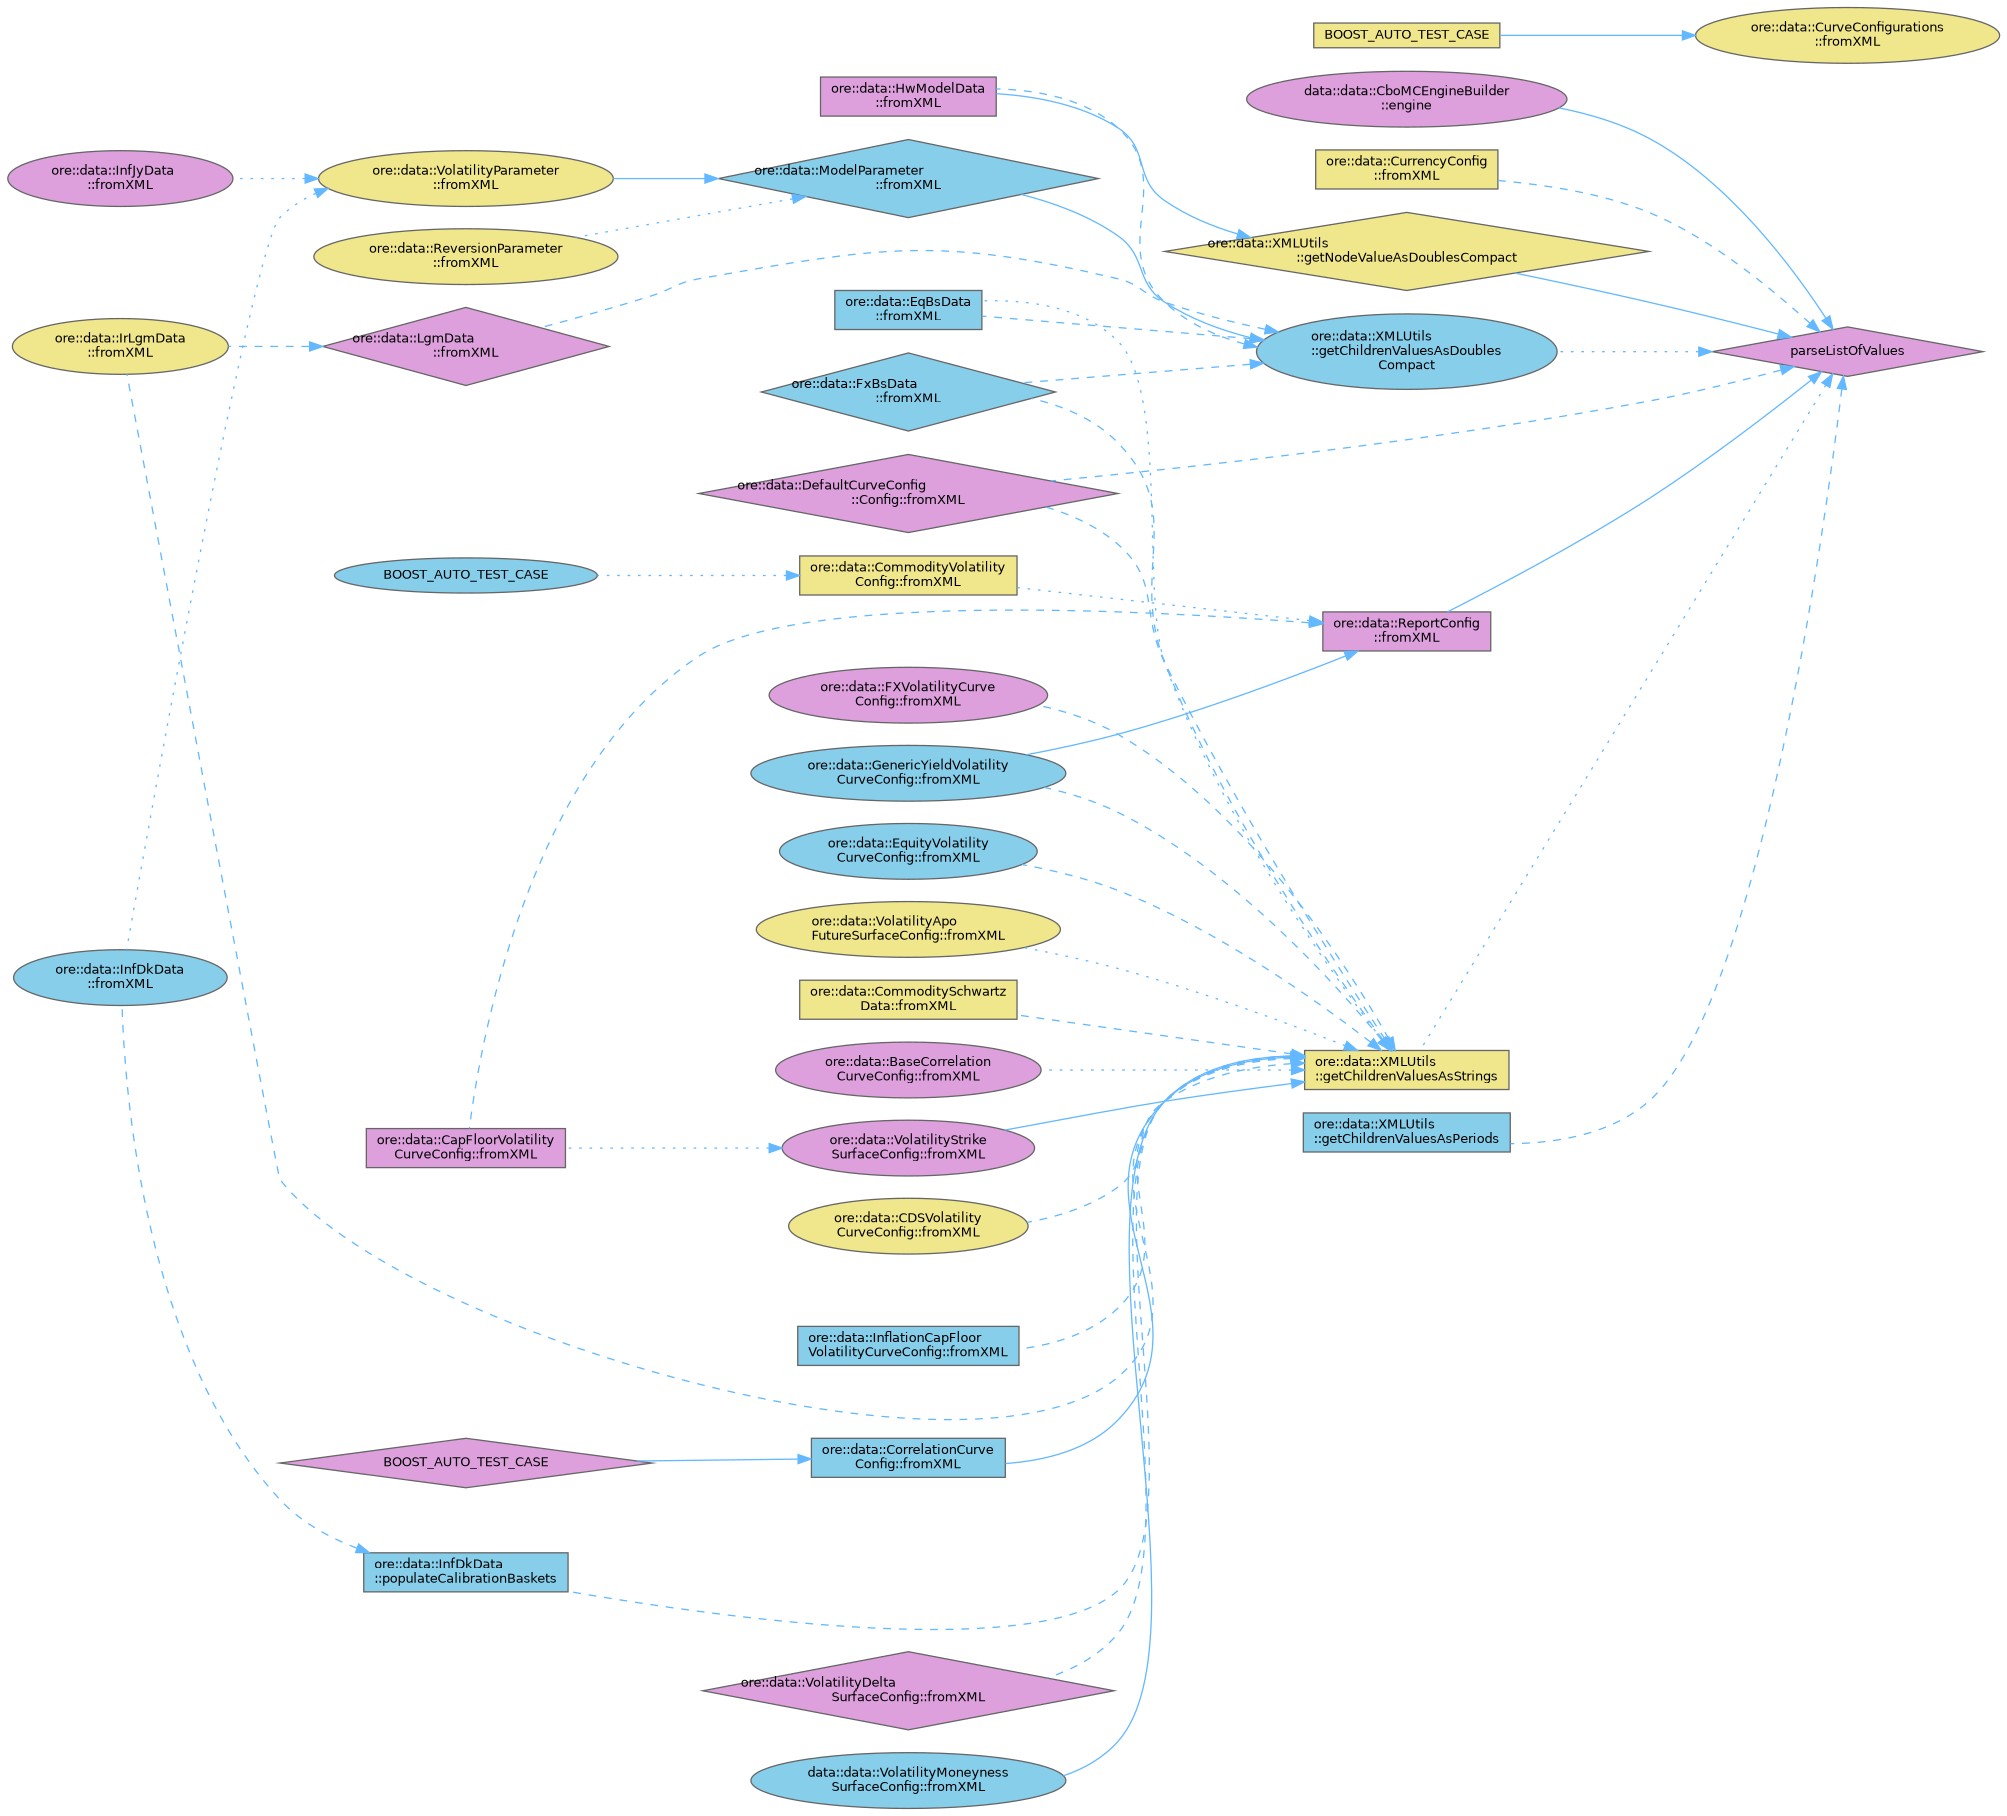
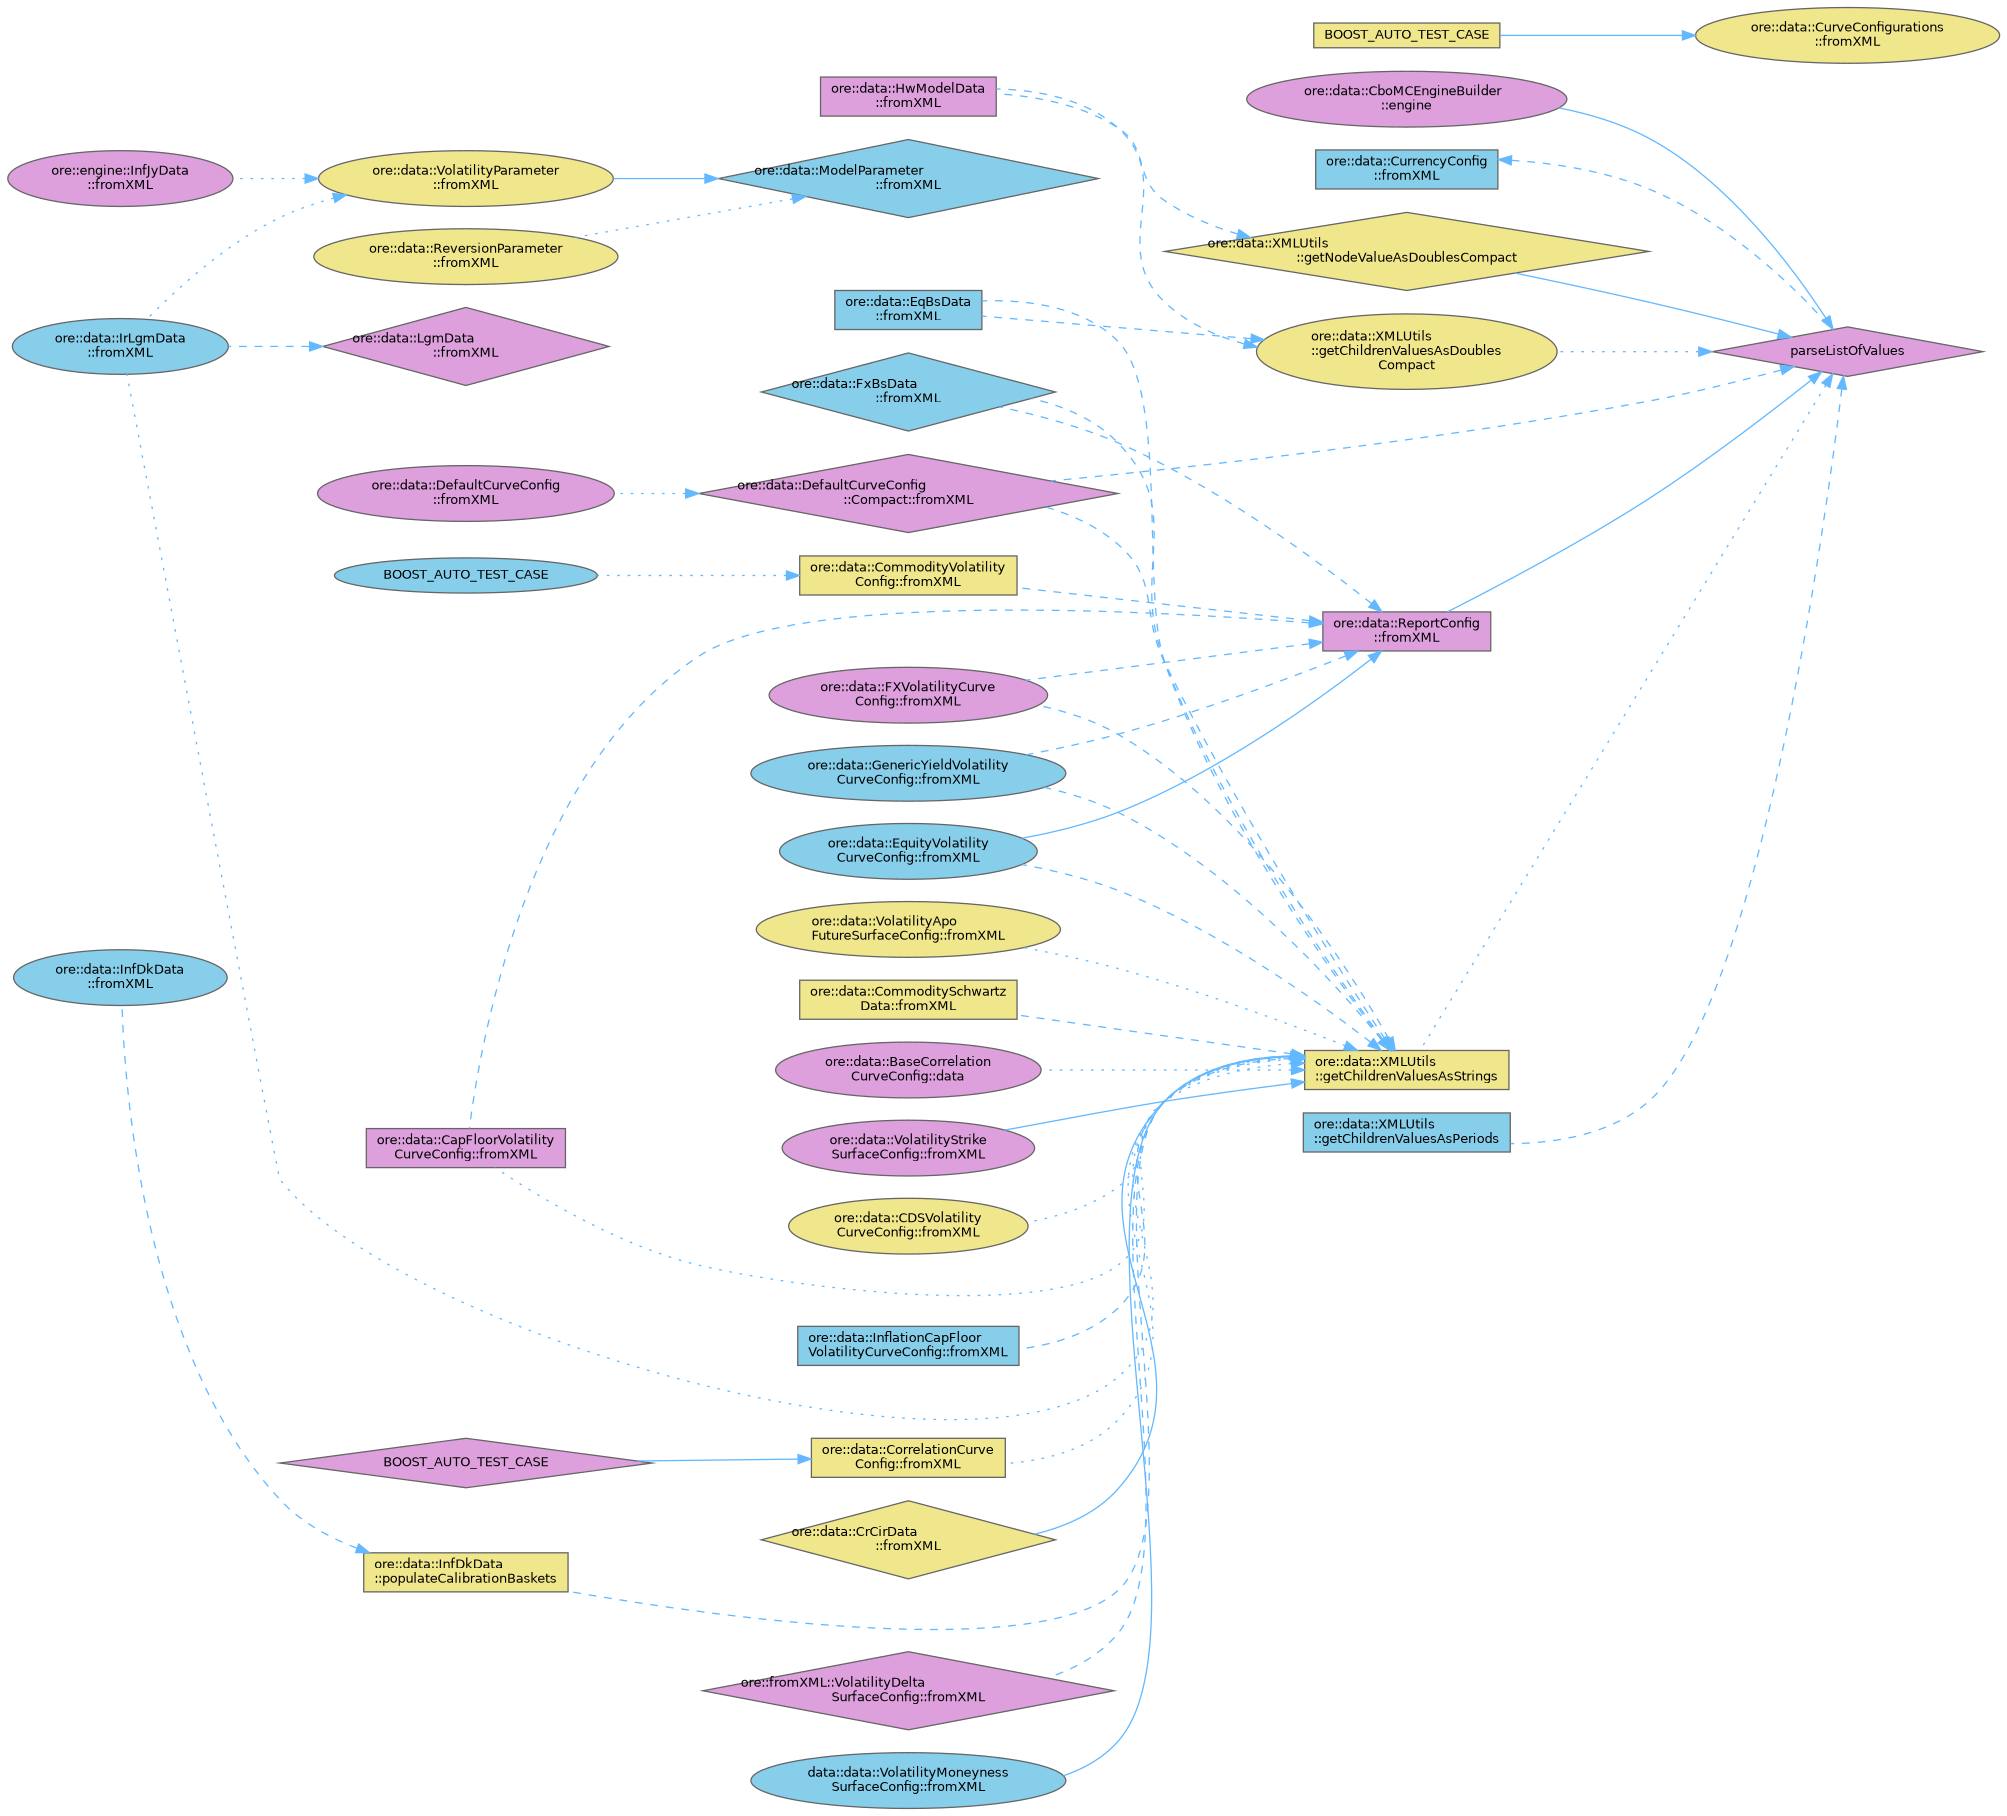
(1407, 99) -> (1407, 99)
(1407, 169) -> (1407, 169)
(120, 179) -> (120, 179)
(1153, 190) -> (1153, 190)
(1668, 221) -> (1690, 210)
(904, 251) -> none
(1132, 251) -> none
(120, 346) -> (120, 346)
(1407, 352) -> (1407, 352)
(1147, 373) -> (1197, 483)
(1150, 463) -> (1148, 440)
none -> (466, 493)
(908, 493) -> (908, 493)
(199, 560) -> (232, 246)
(1171, 605) -> (1171, 605)
none -> (1174, 661)
(1204, 708) -> (1204, 708)
none -> (1198, 774)
(908, 1070) -> (908, 1070)
(667, 1148) -> (954, 1295)
(1119, 1186) -> (1112, 1191)
(1139, 1254) -> (1139, 1254)
(496, 1315) -> (496, 1315)
(908, 1458) -> (908, 1458)
none -> (908, 1540)
(466, 1572) -> (466, 1572)
(908, 1691) -> (908, 1691)
